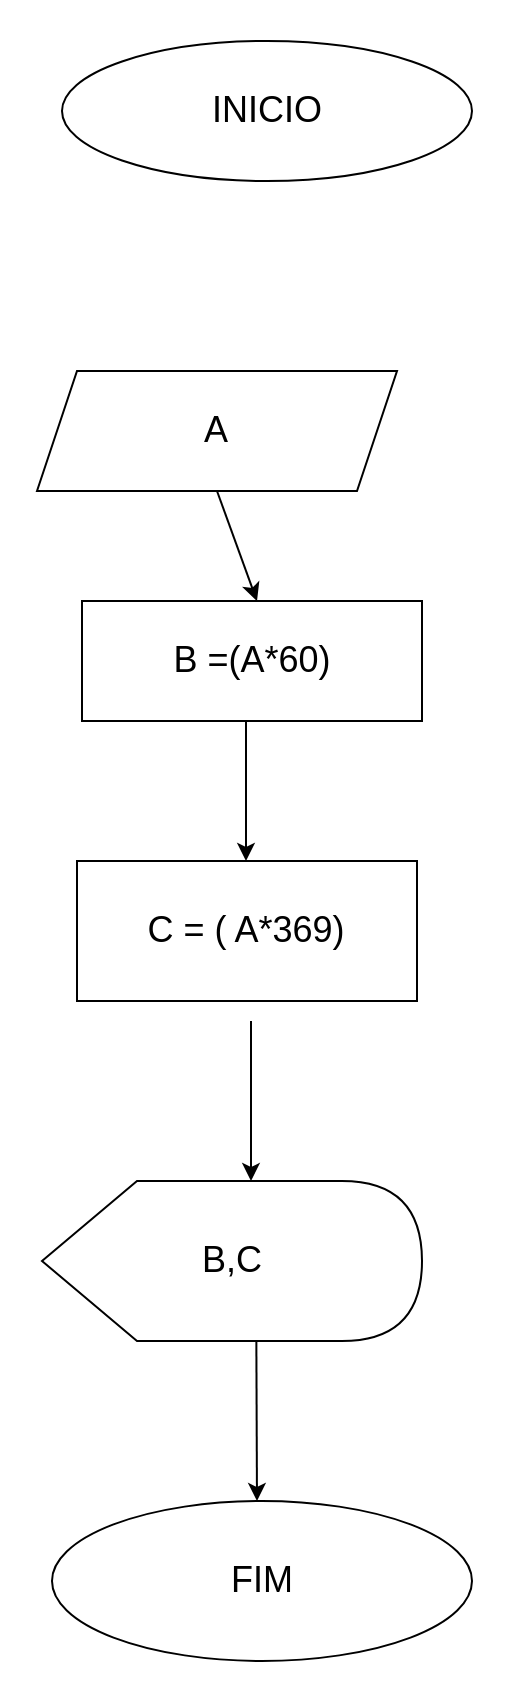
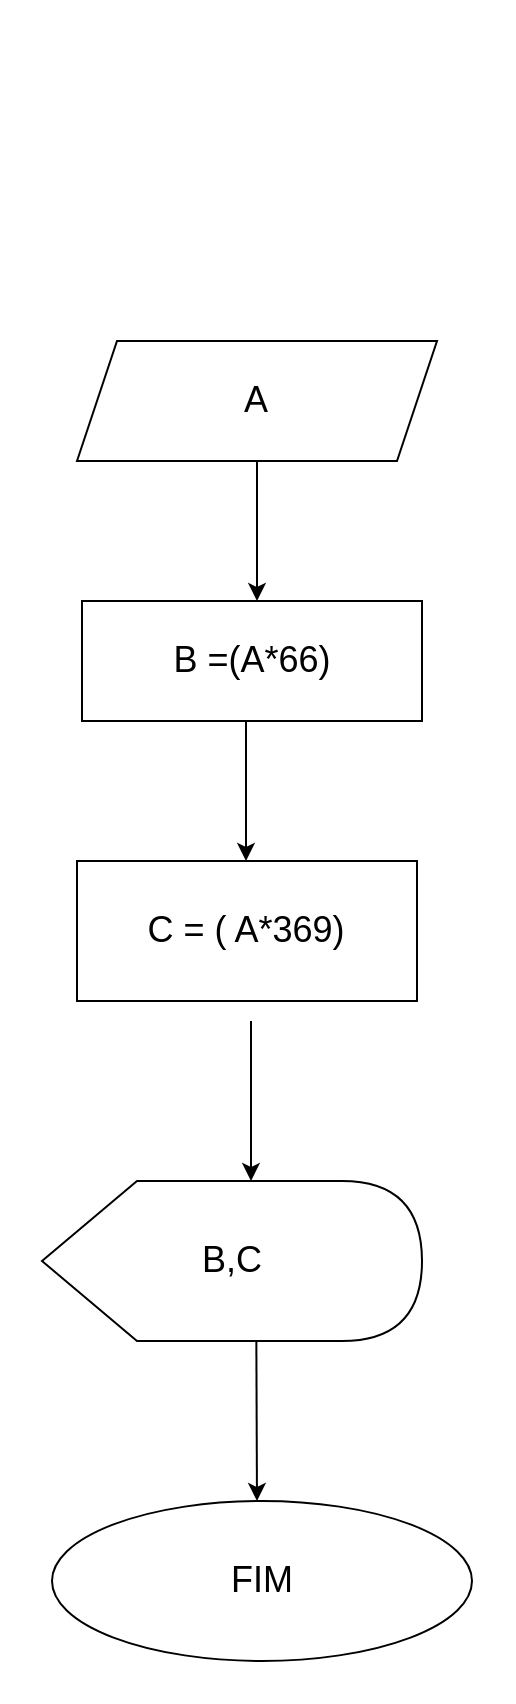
(267, 111) -> none
(217, 431) -> (257, 401)
(253, 661) -> (253, 661)
